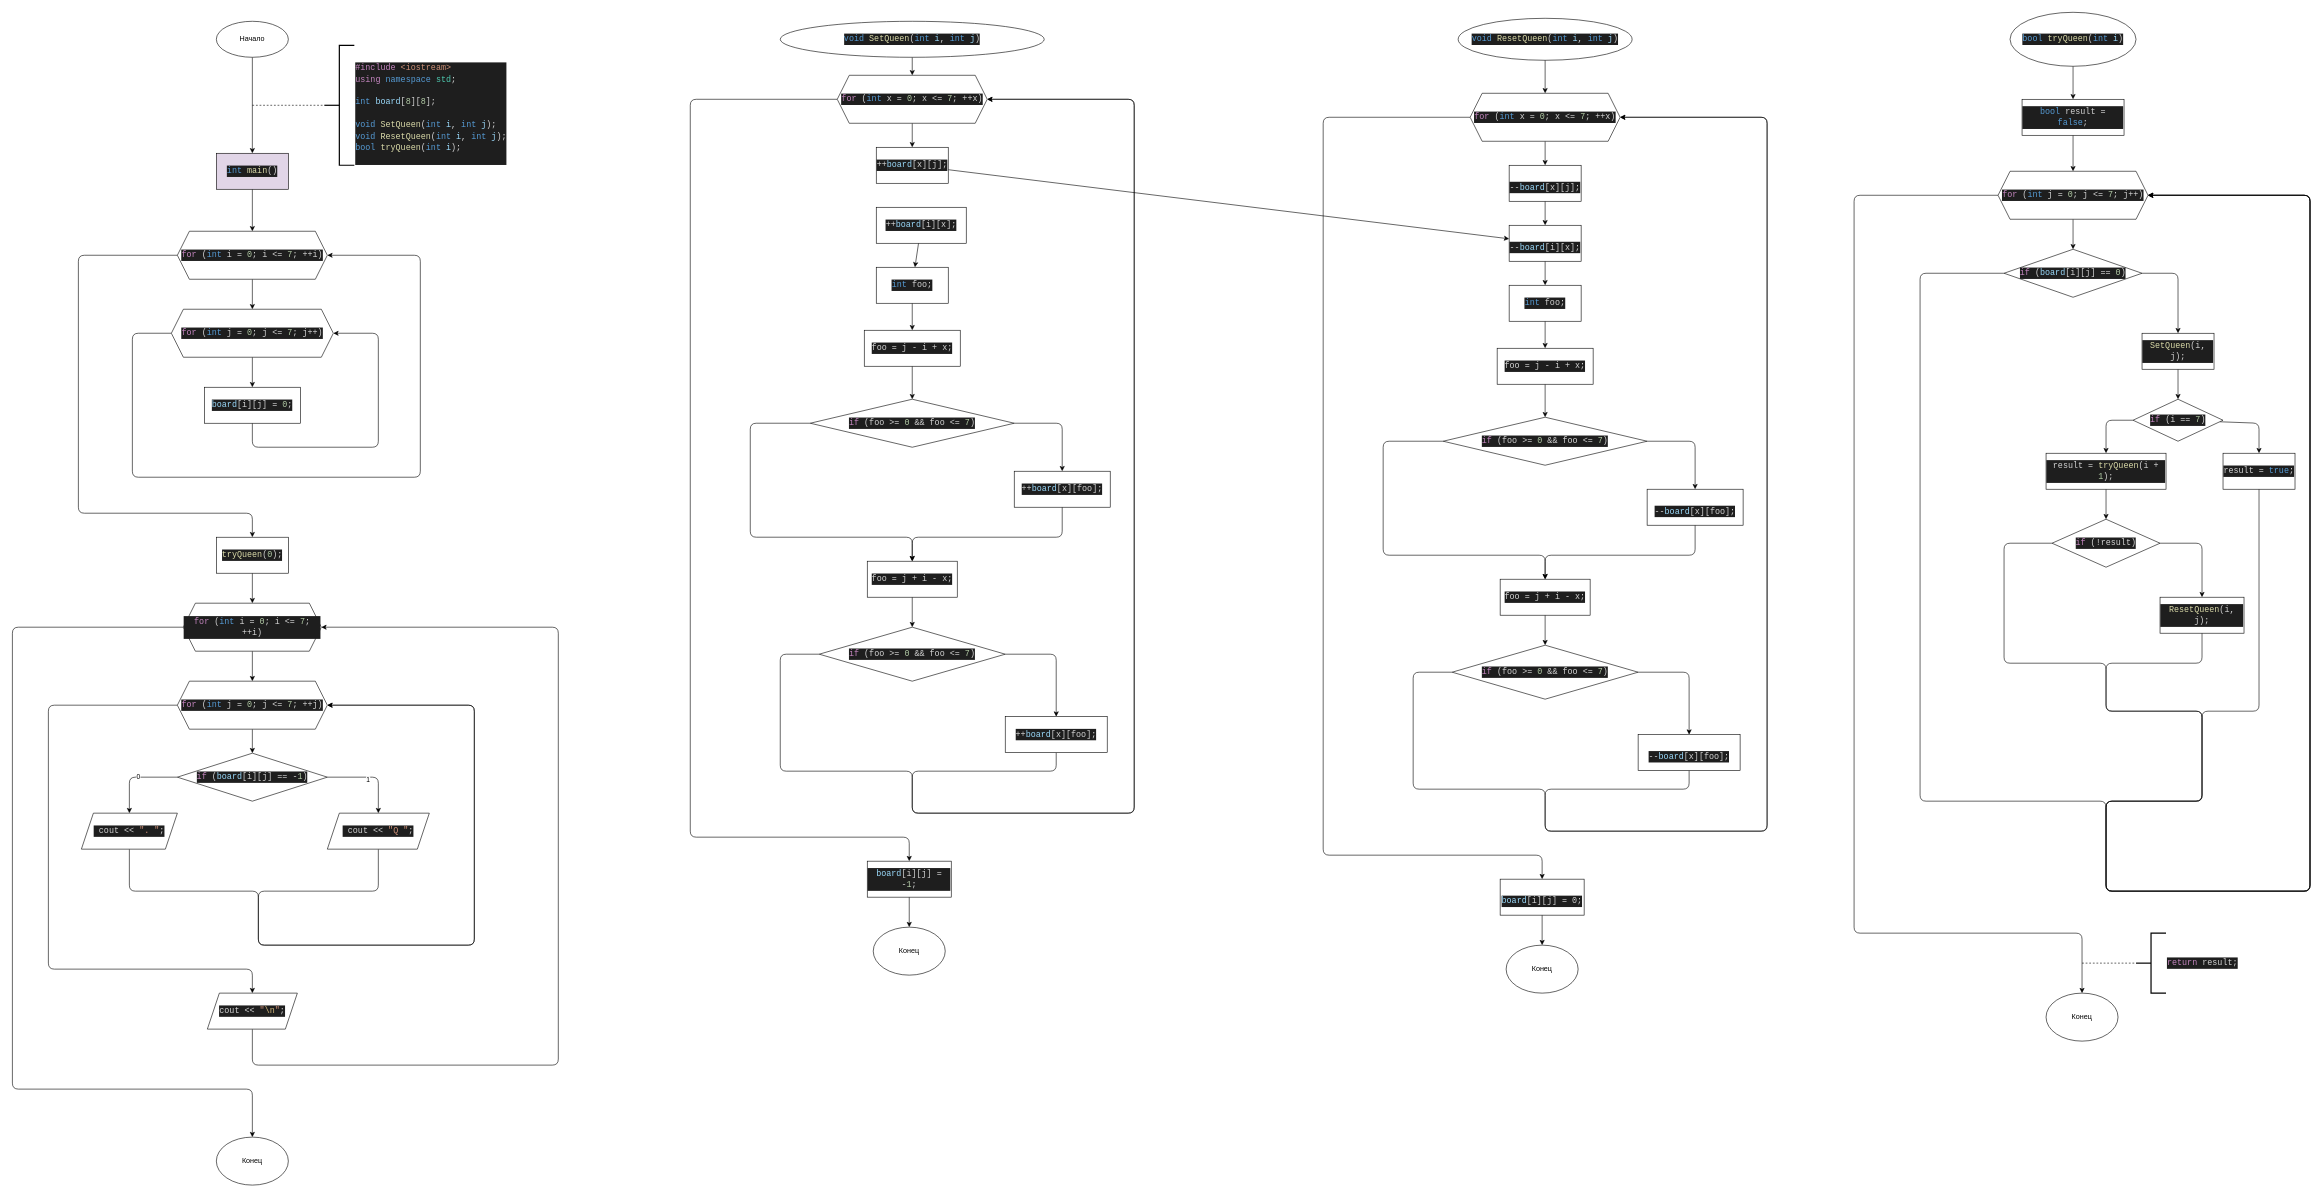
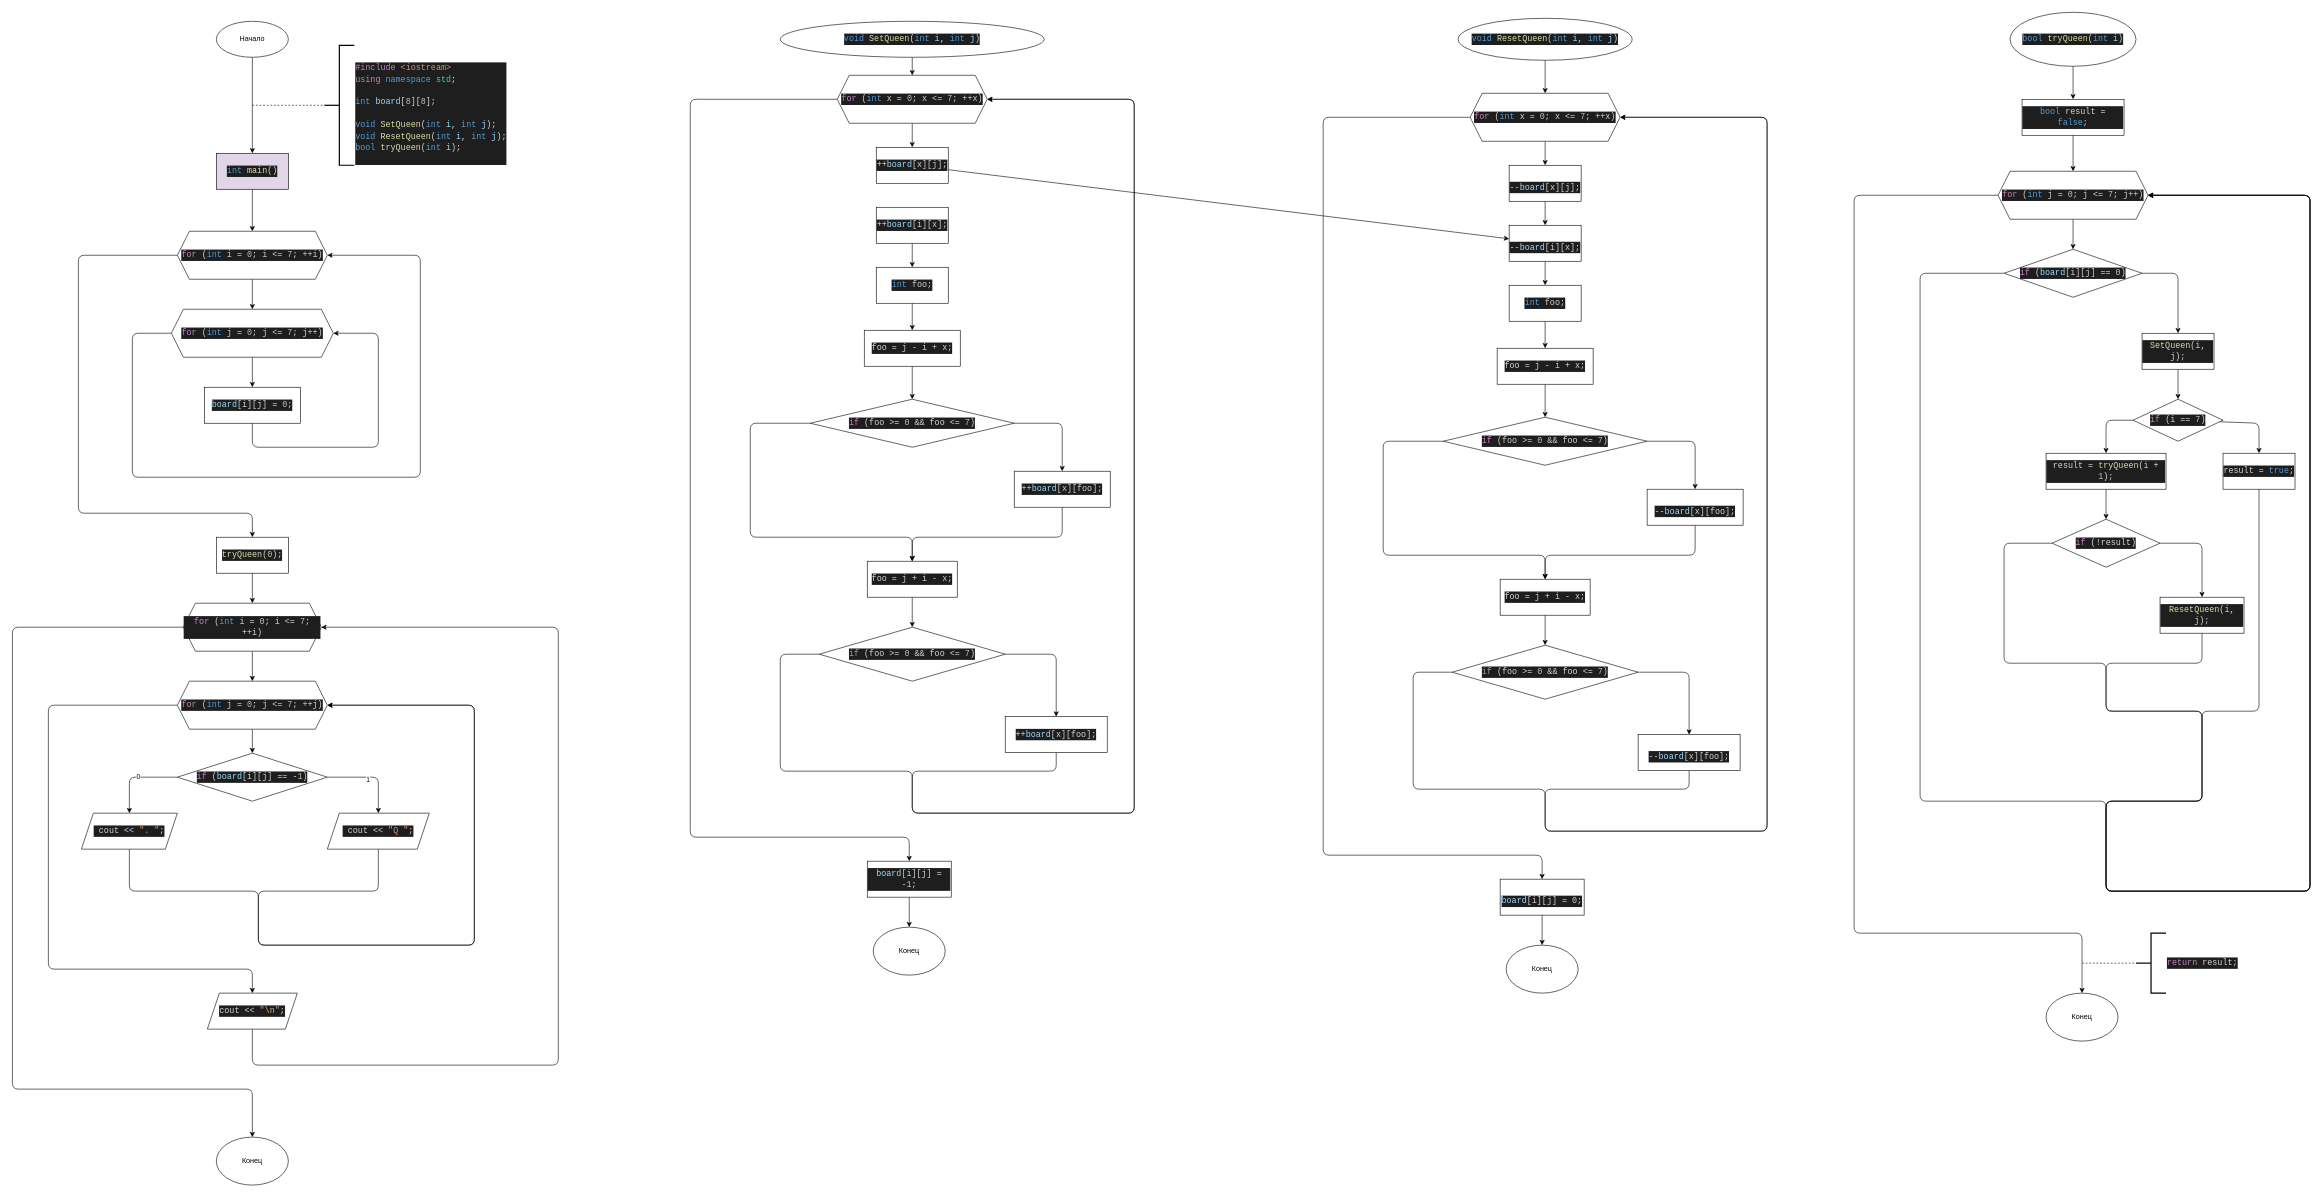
(921, 225) -> (912, 225)
